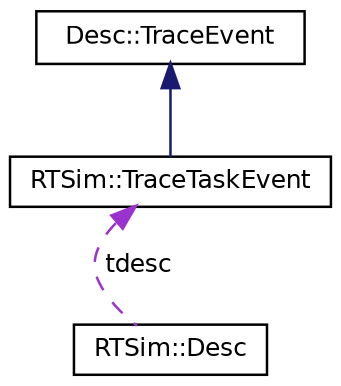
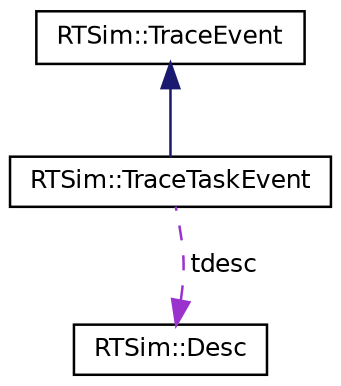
(170, 38) -> (170, 38)
(97, 279) -> (183, 253)
